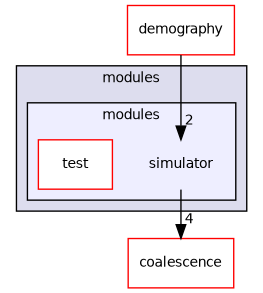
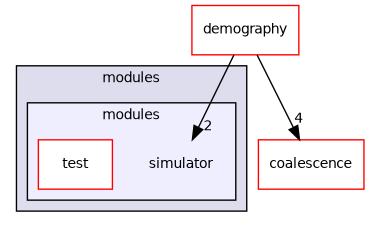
(181, 207) -> (275, 91)
